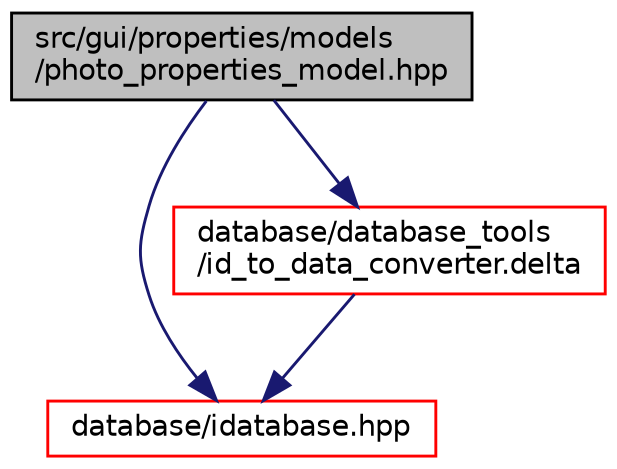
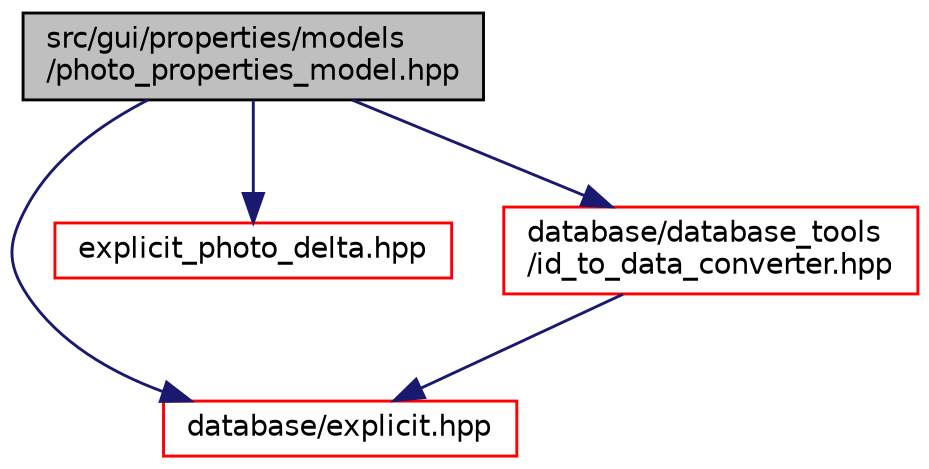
none -> (253, 250)
(389, 250) -> (711, 250)
(242, 429) -> (340, 429)
